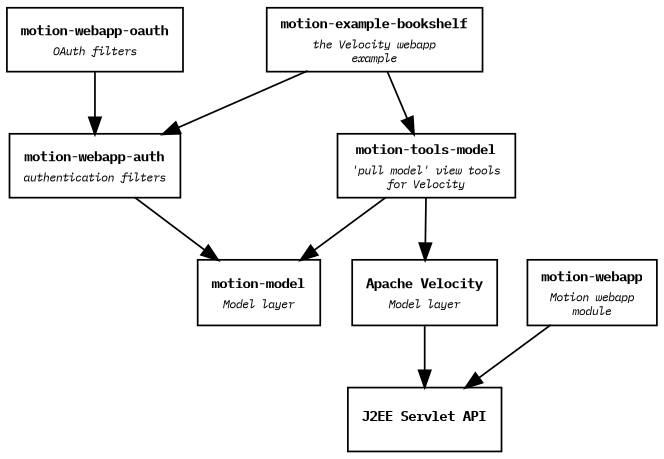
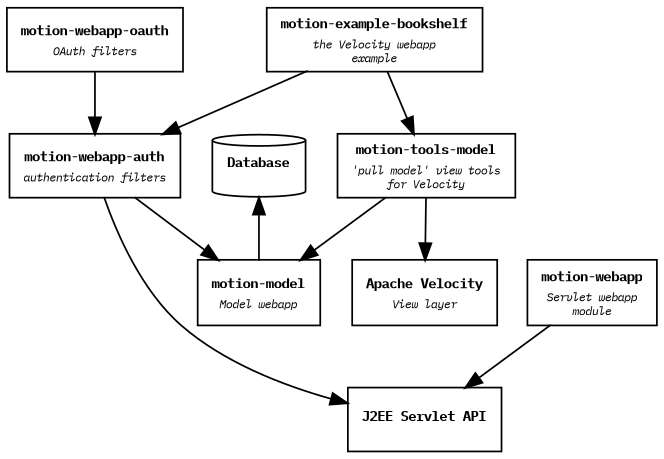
none -> (259, 166)
(592, 291) -> (592, 291)
(259, 298) -> (259, 298)
(425, 298) -> (425, 298)
(425, 347) -> (188, 331)
